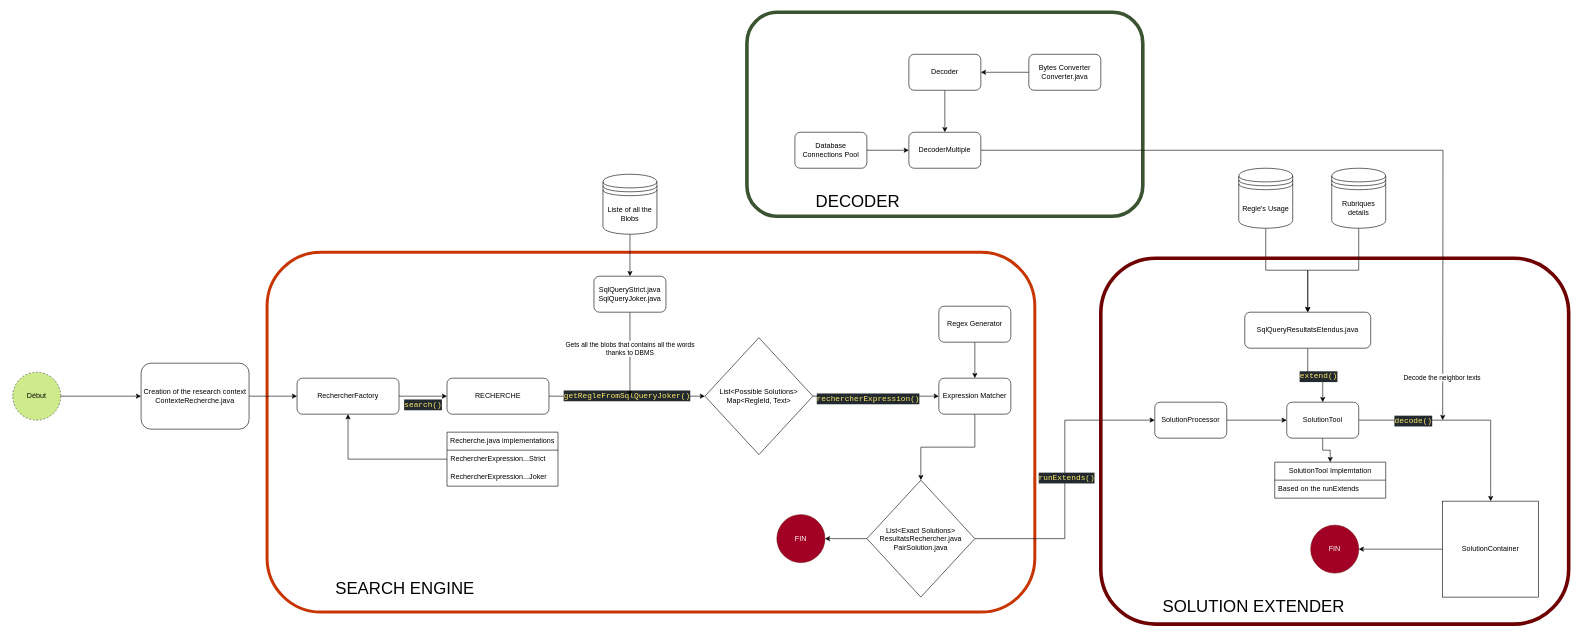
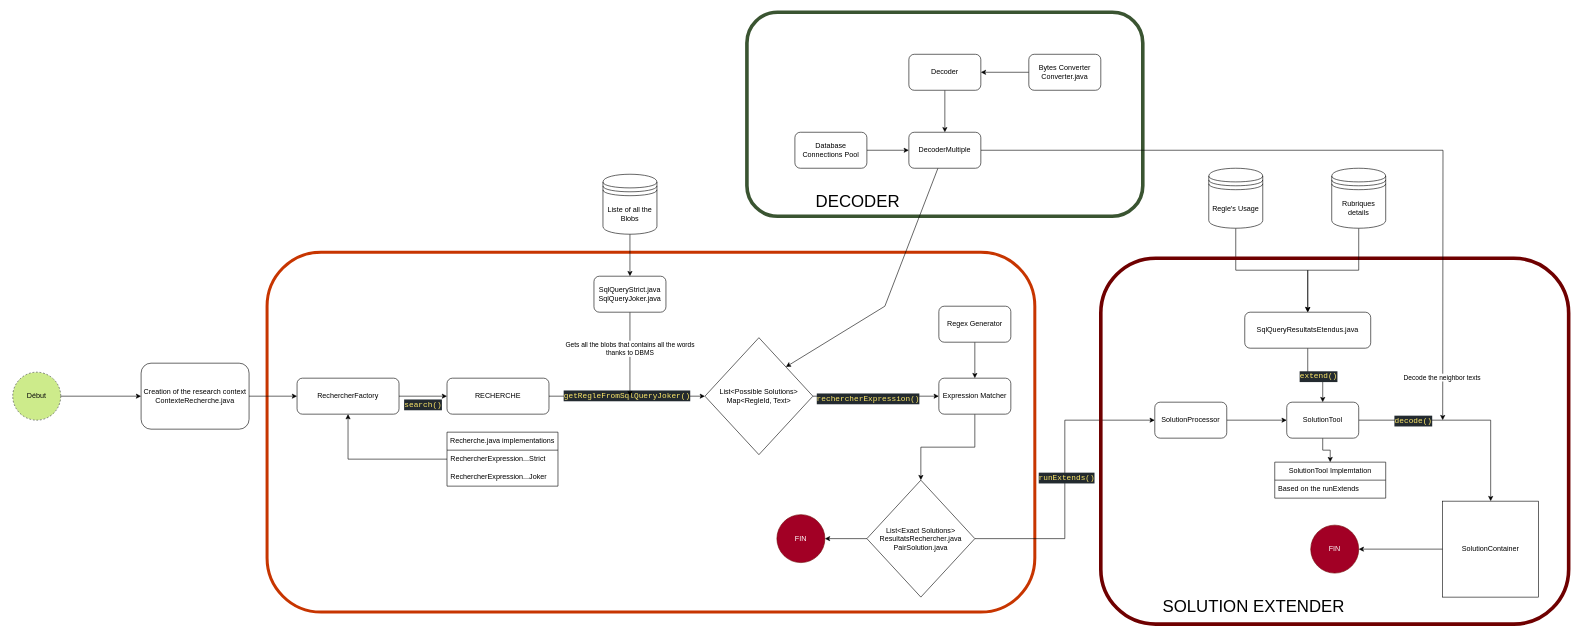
(1266, 198) -> (1236, 198)
none -> (891, 289)
(405, 588) -> none
